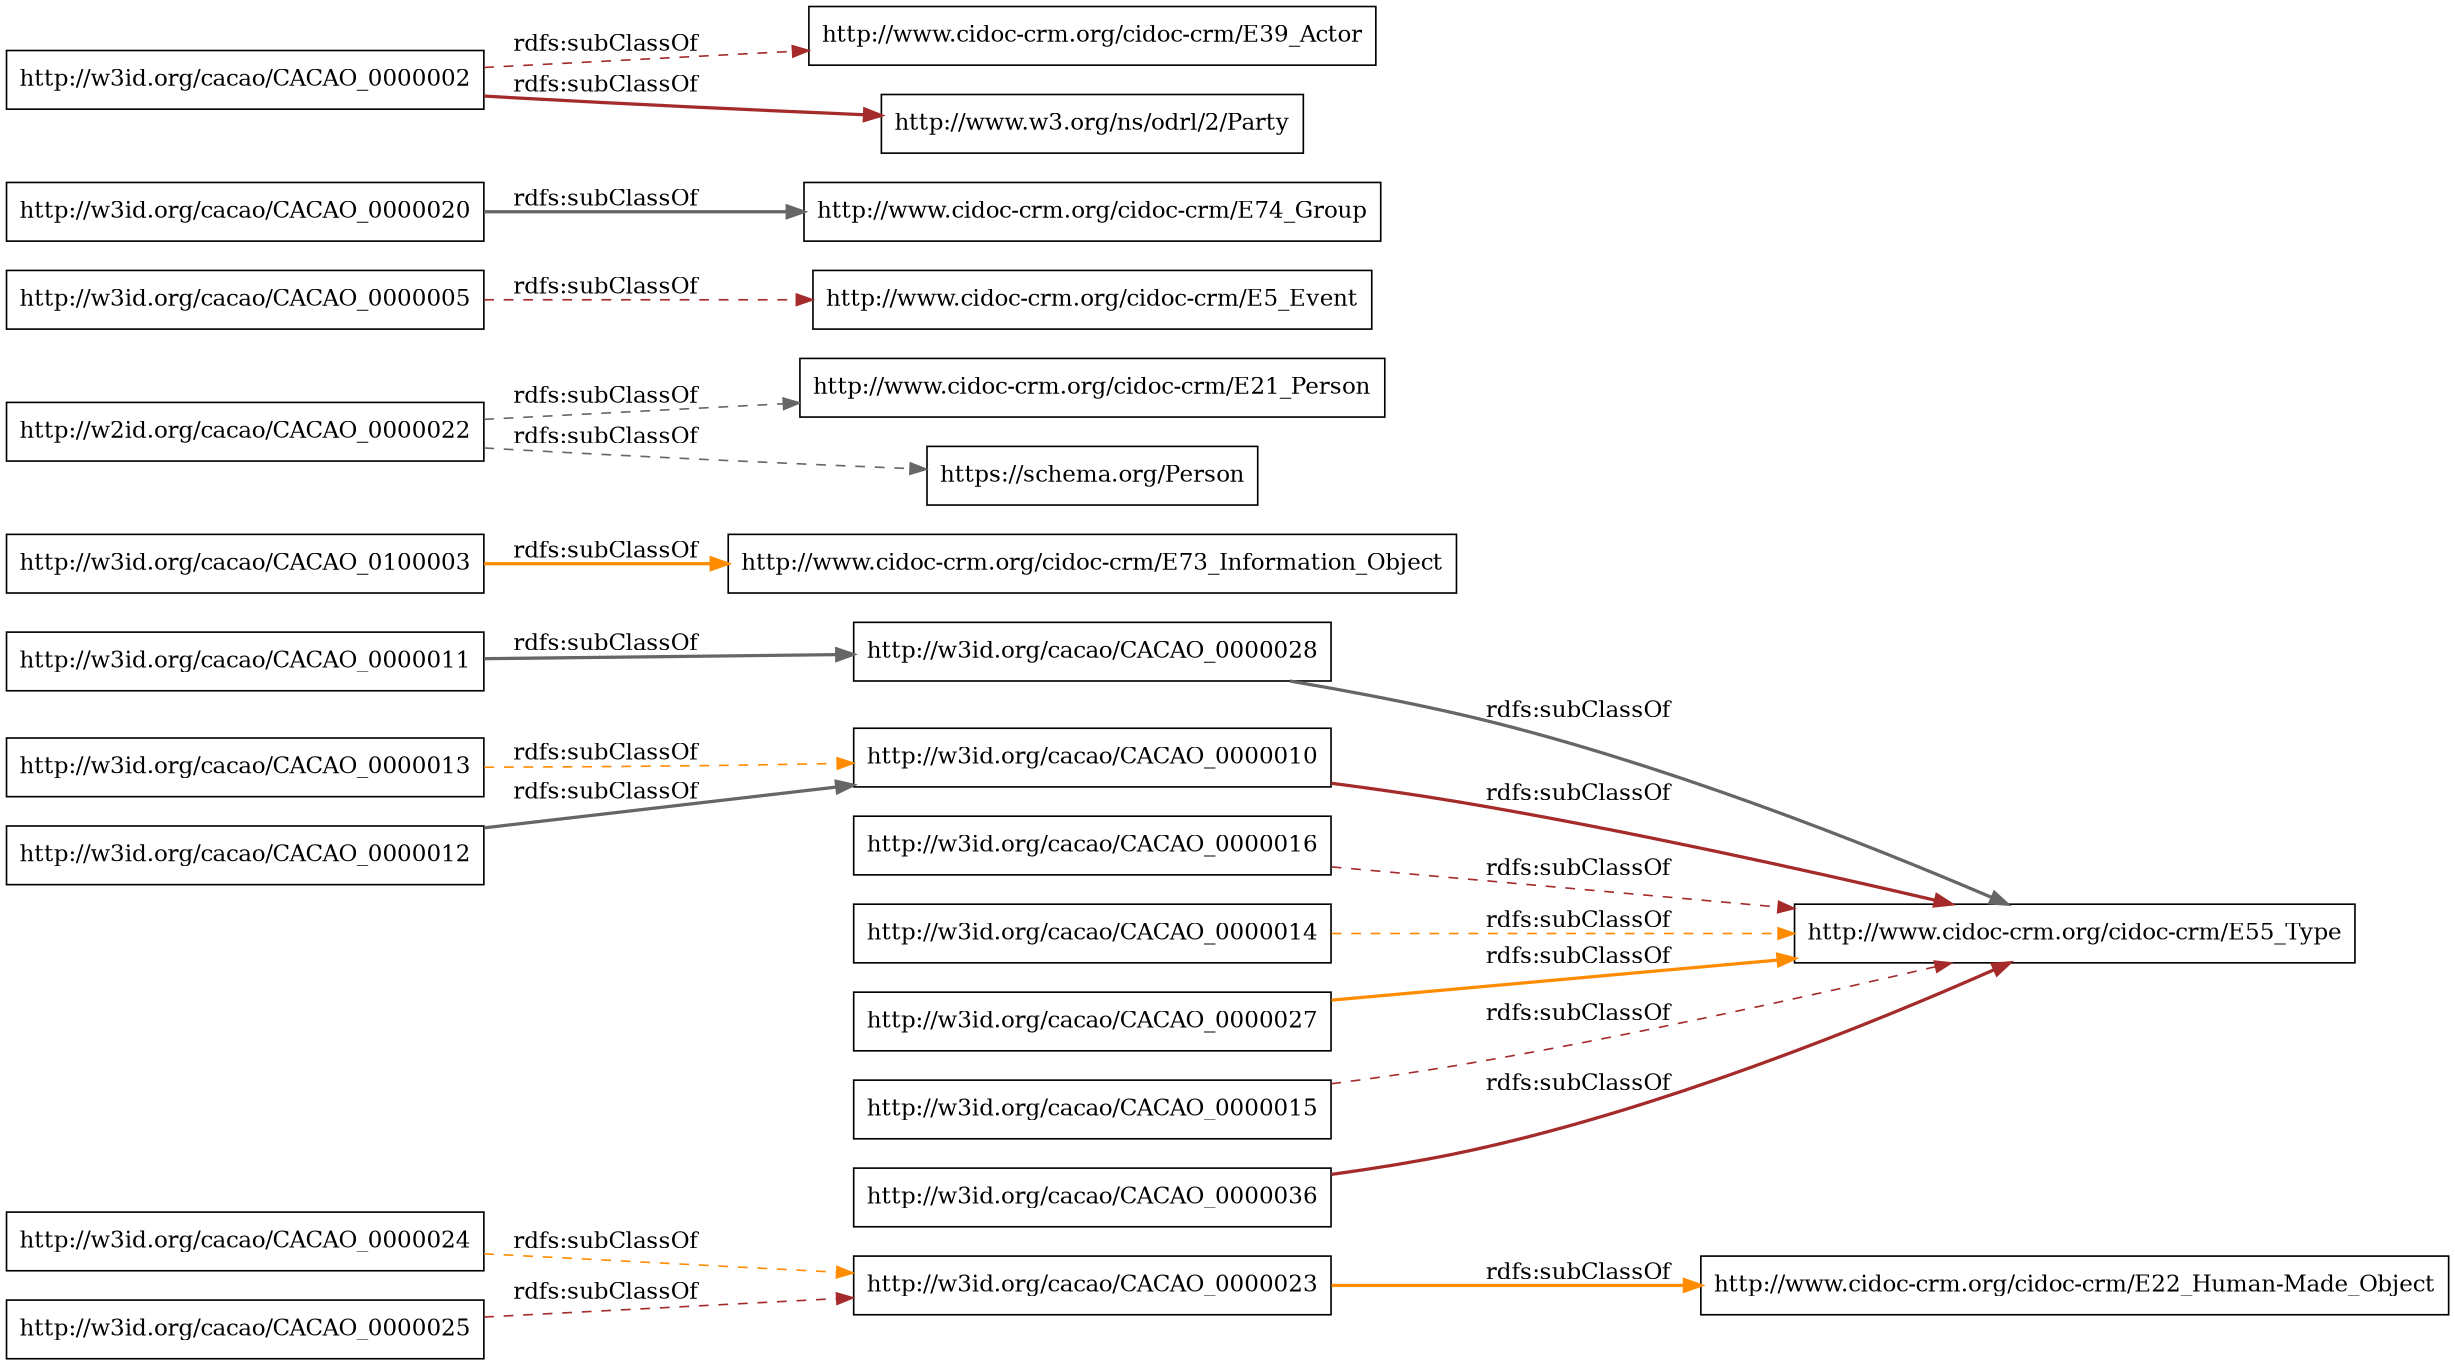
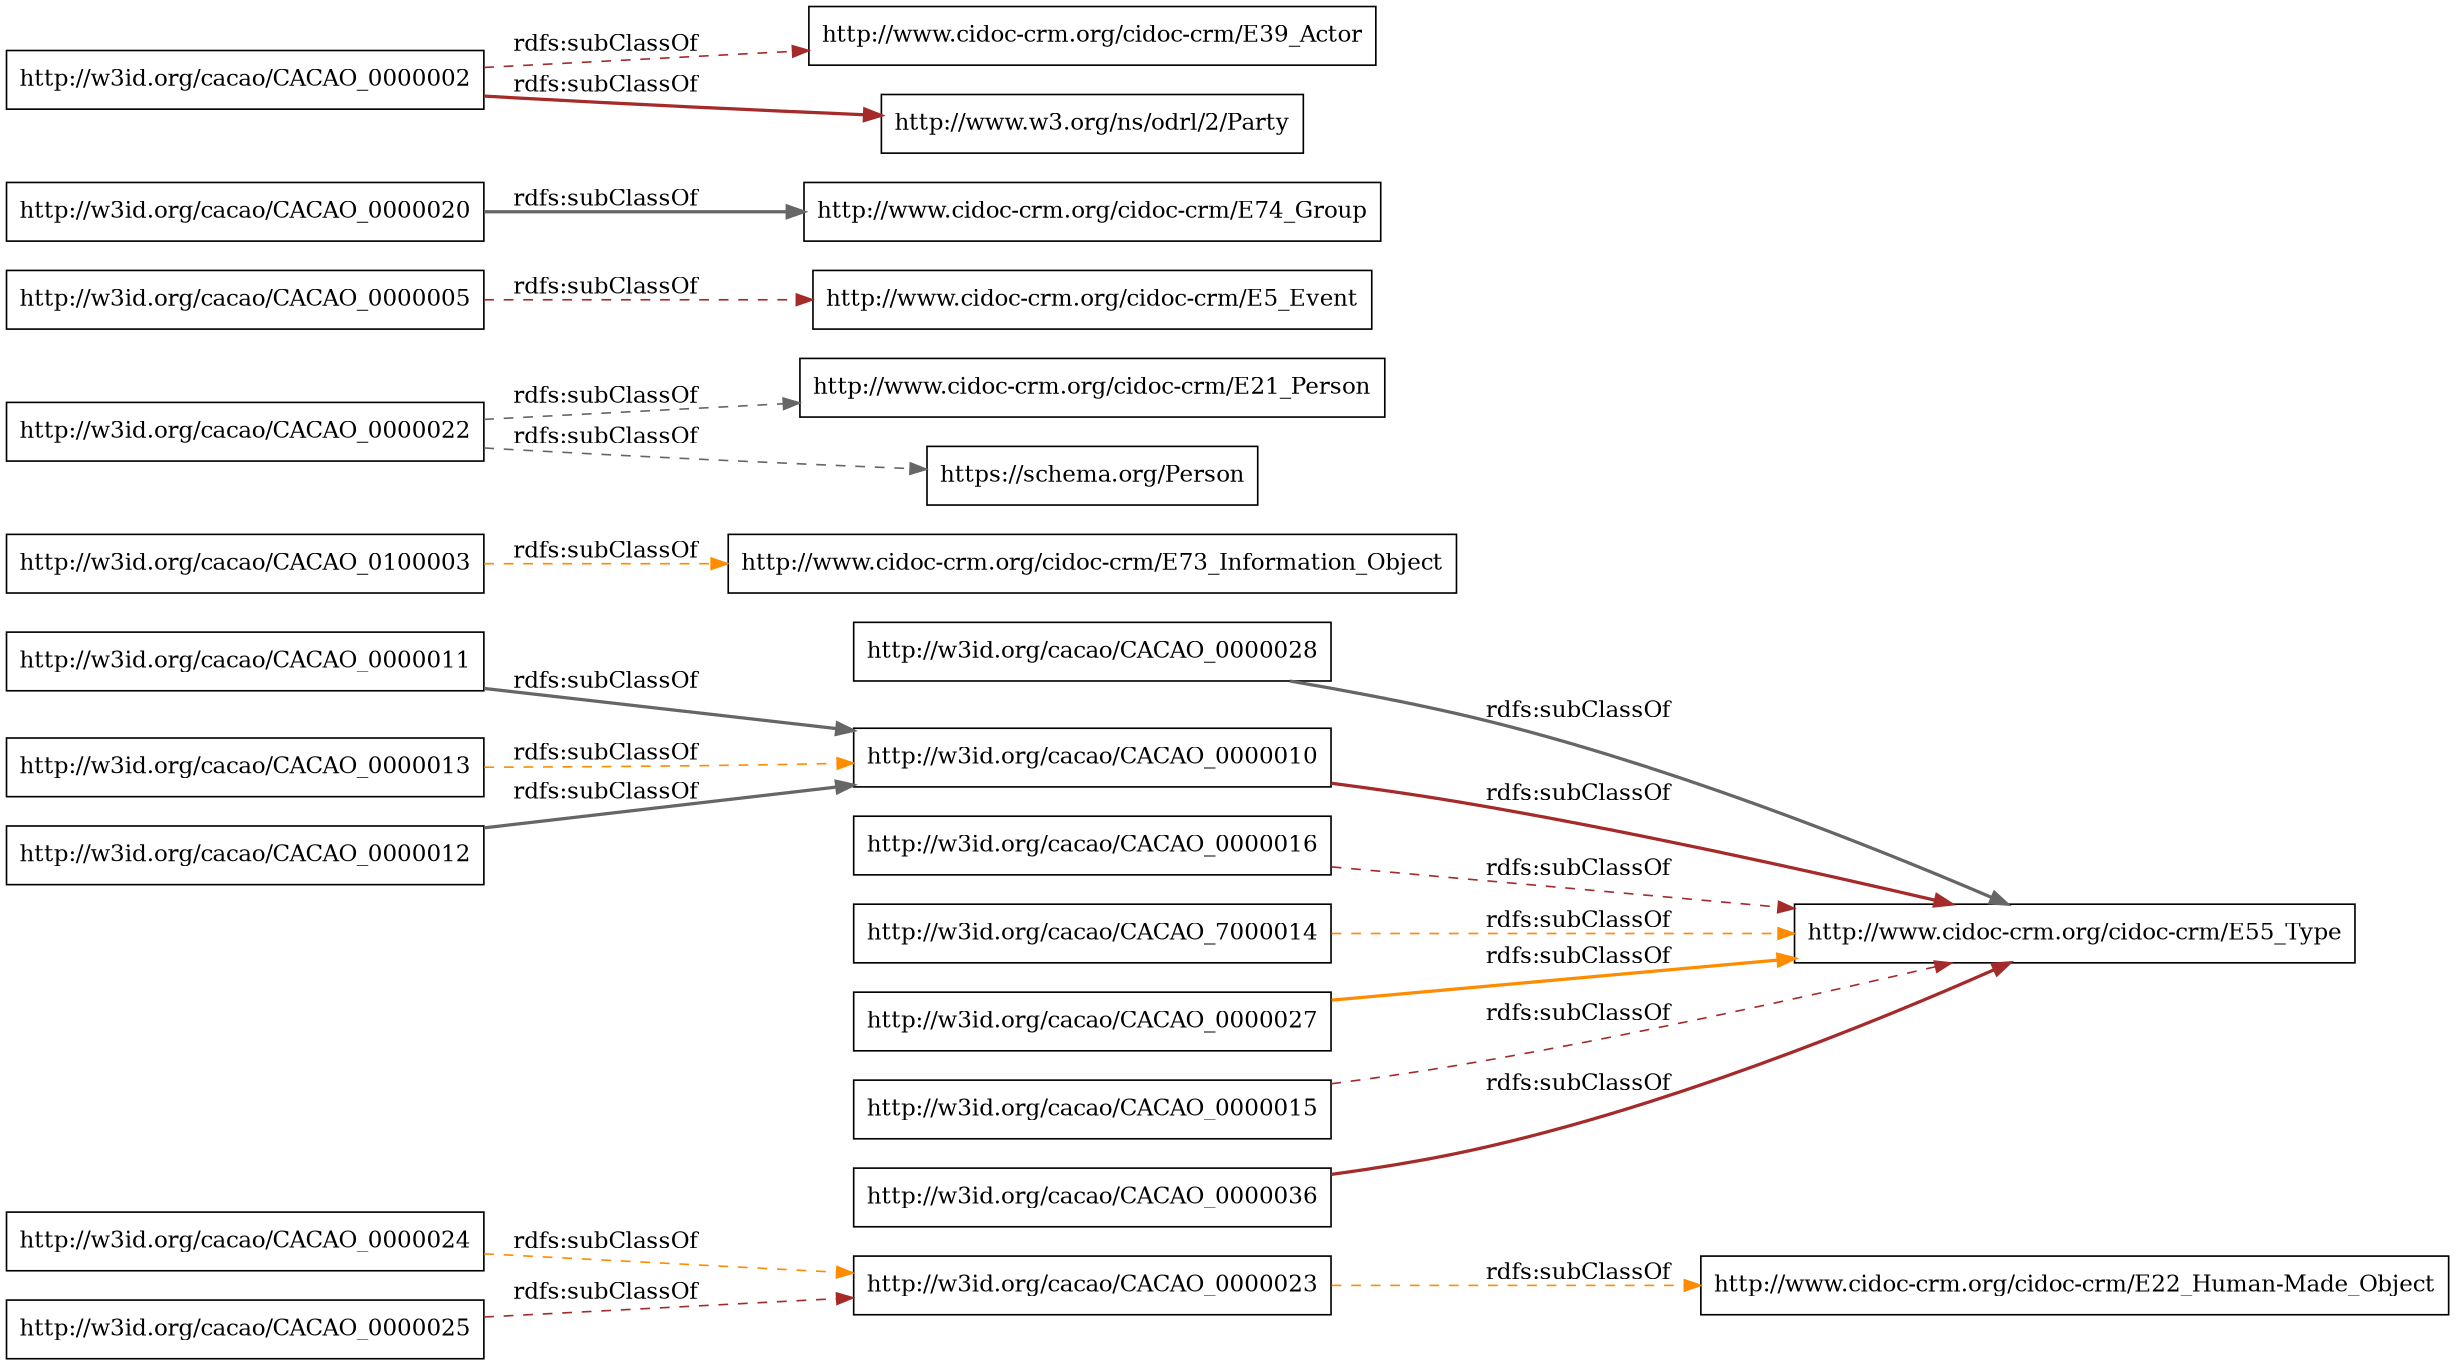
(245, 432) -> (245, 432)
(598, 564) -> (598, 564)
(660, 657) -> (660, 709)
(1092, 934) -> (1092, 934)
(1508, 1285) -> (1508, 1285)
